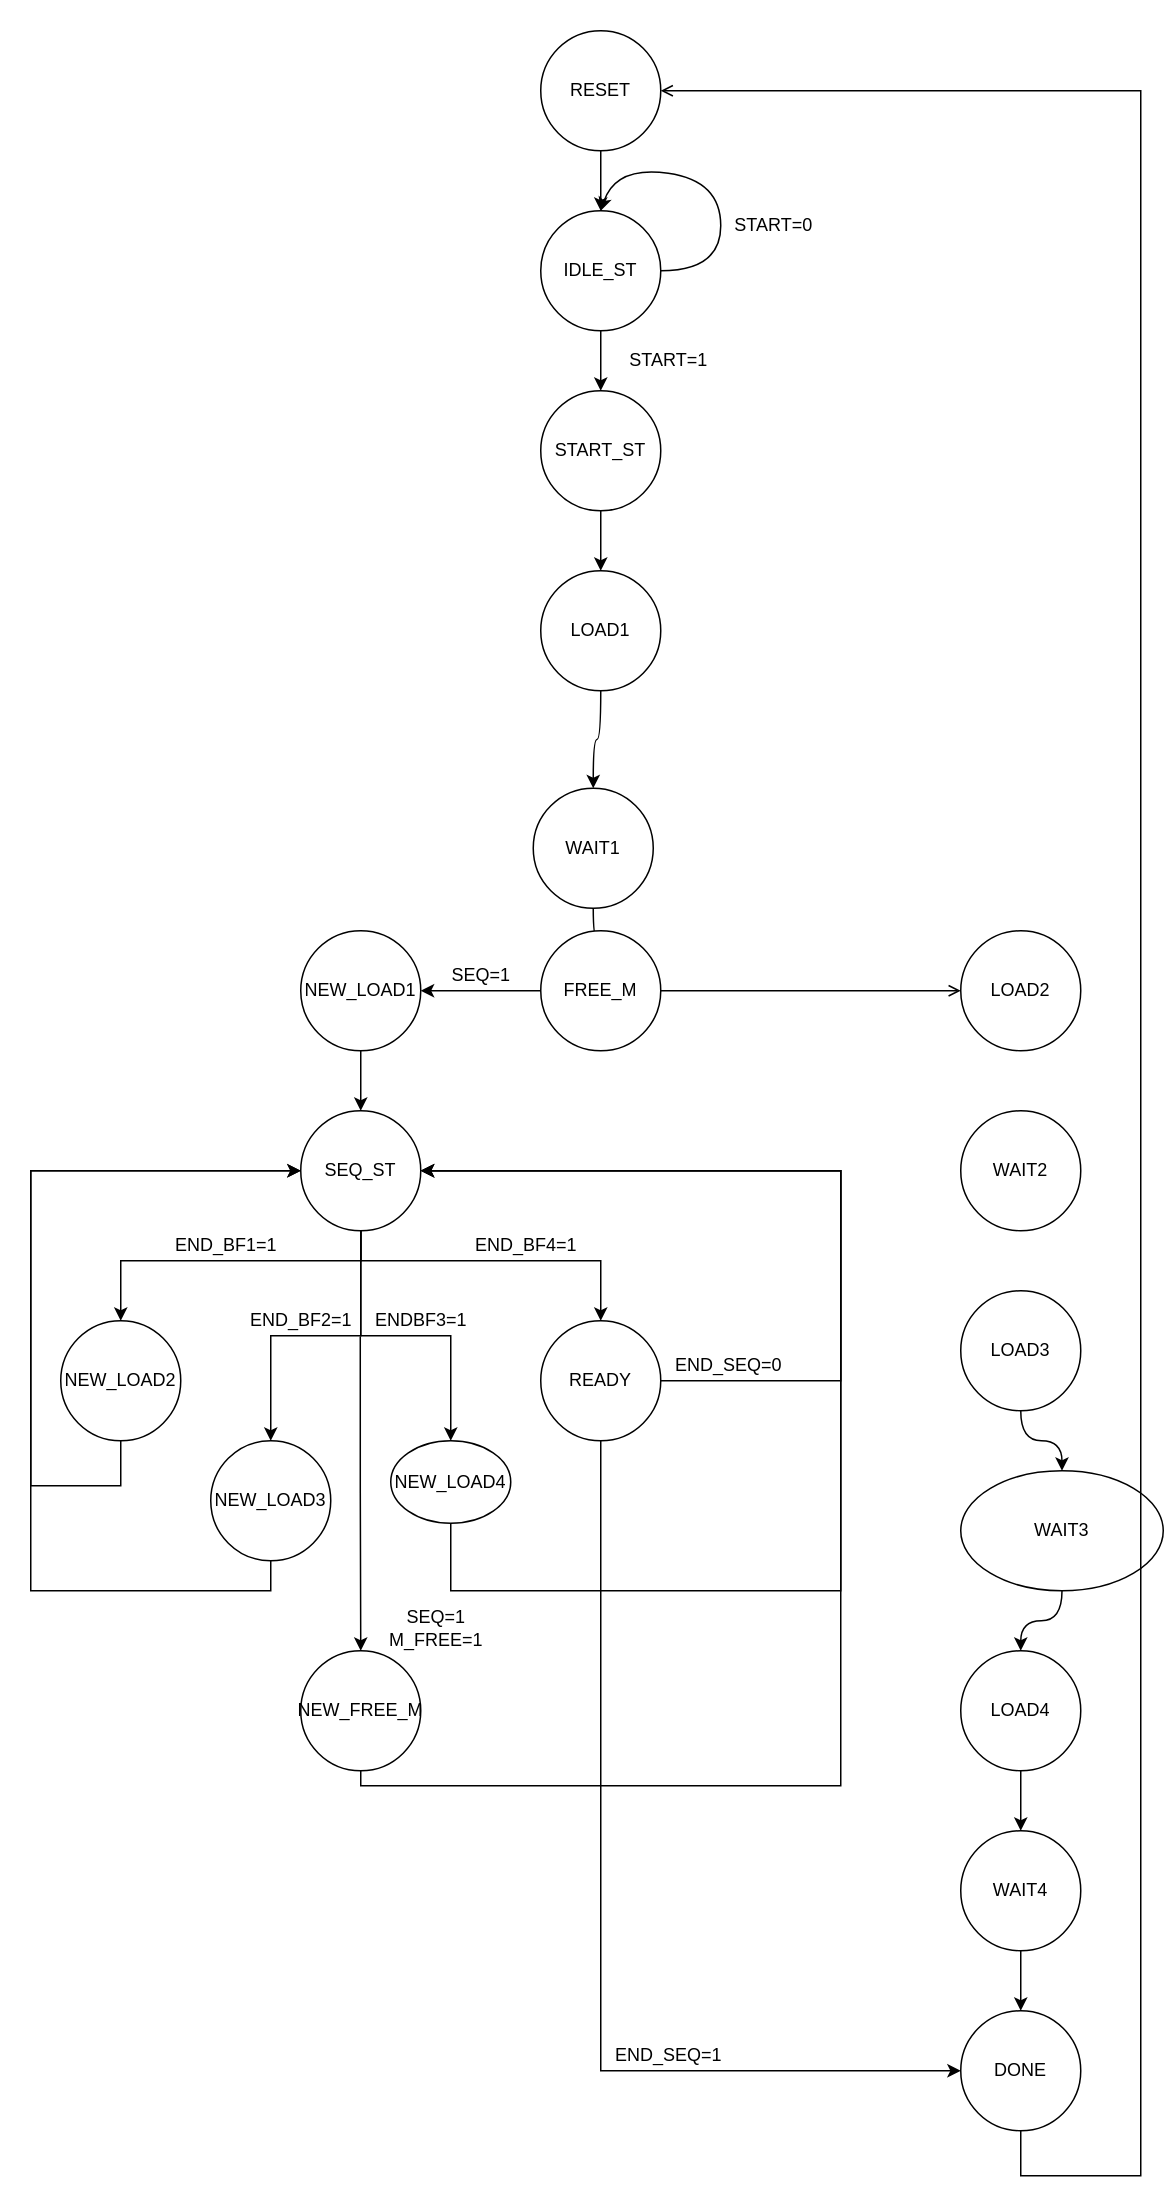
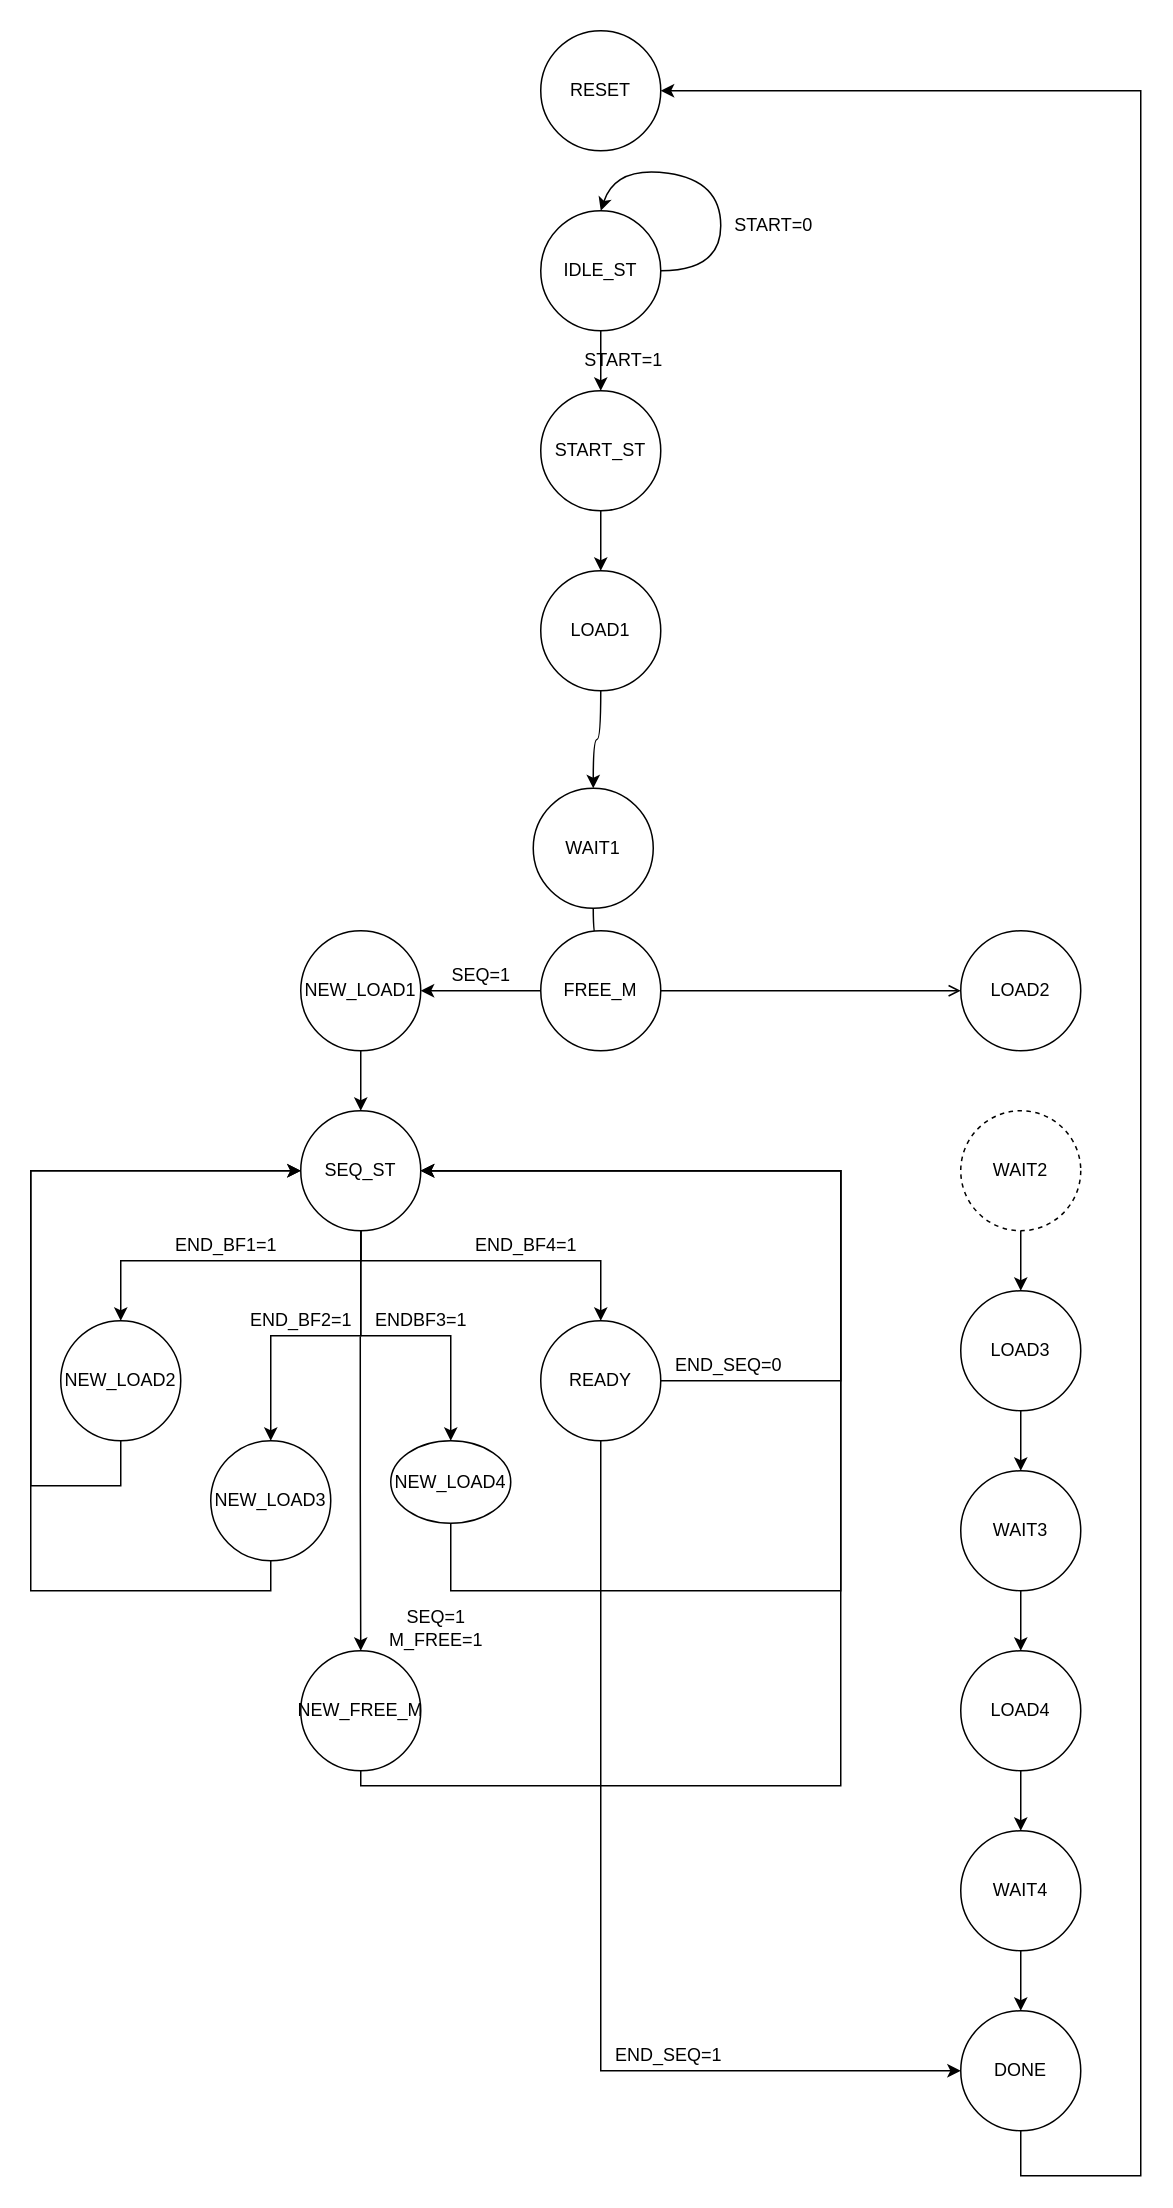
(669, 91) -> (672, 91)
(601, 176) -> none
(668, 361) -> (623, 361)
(1021, 1171) -> (1021, 1171)
none -> (1021, 1257)
(1062, 1531) -> (1021, 1531)
